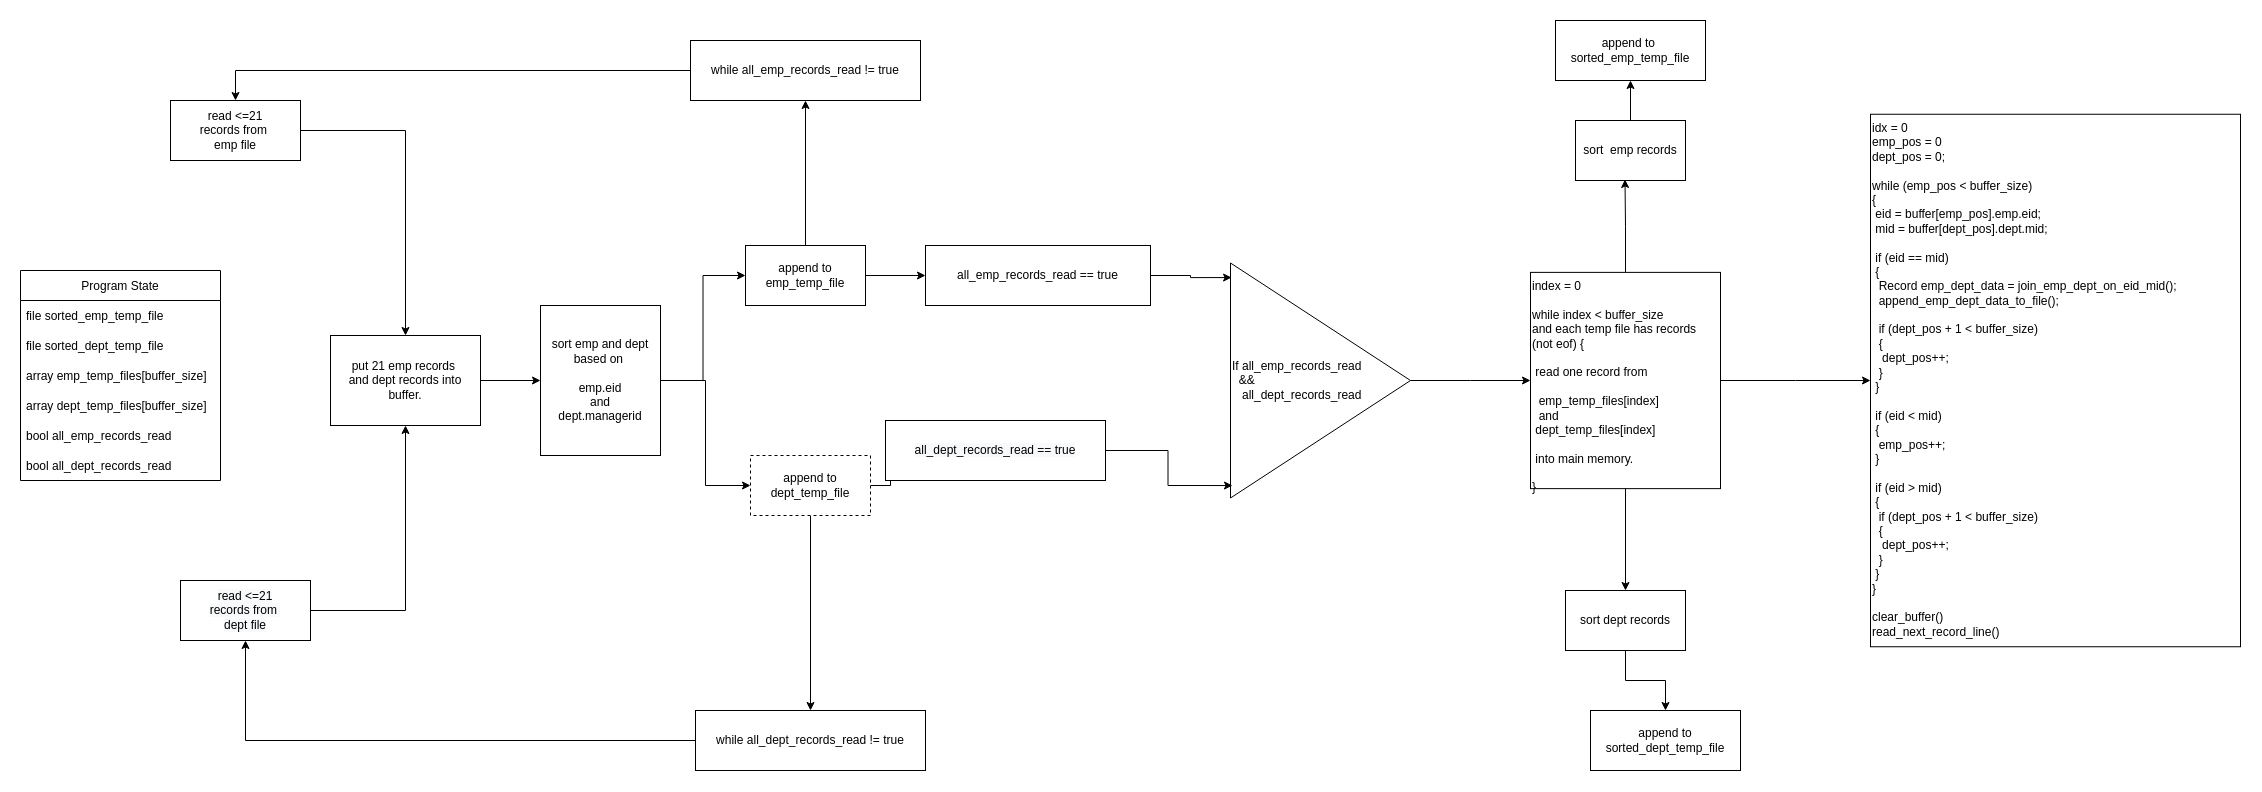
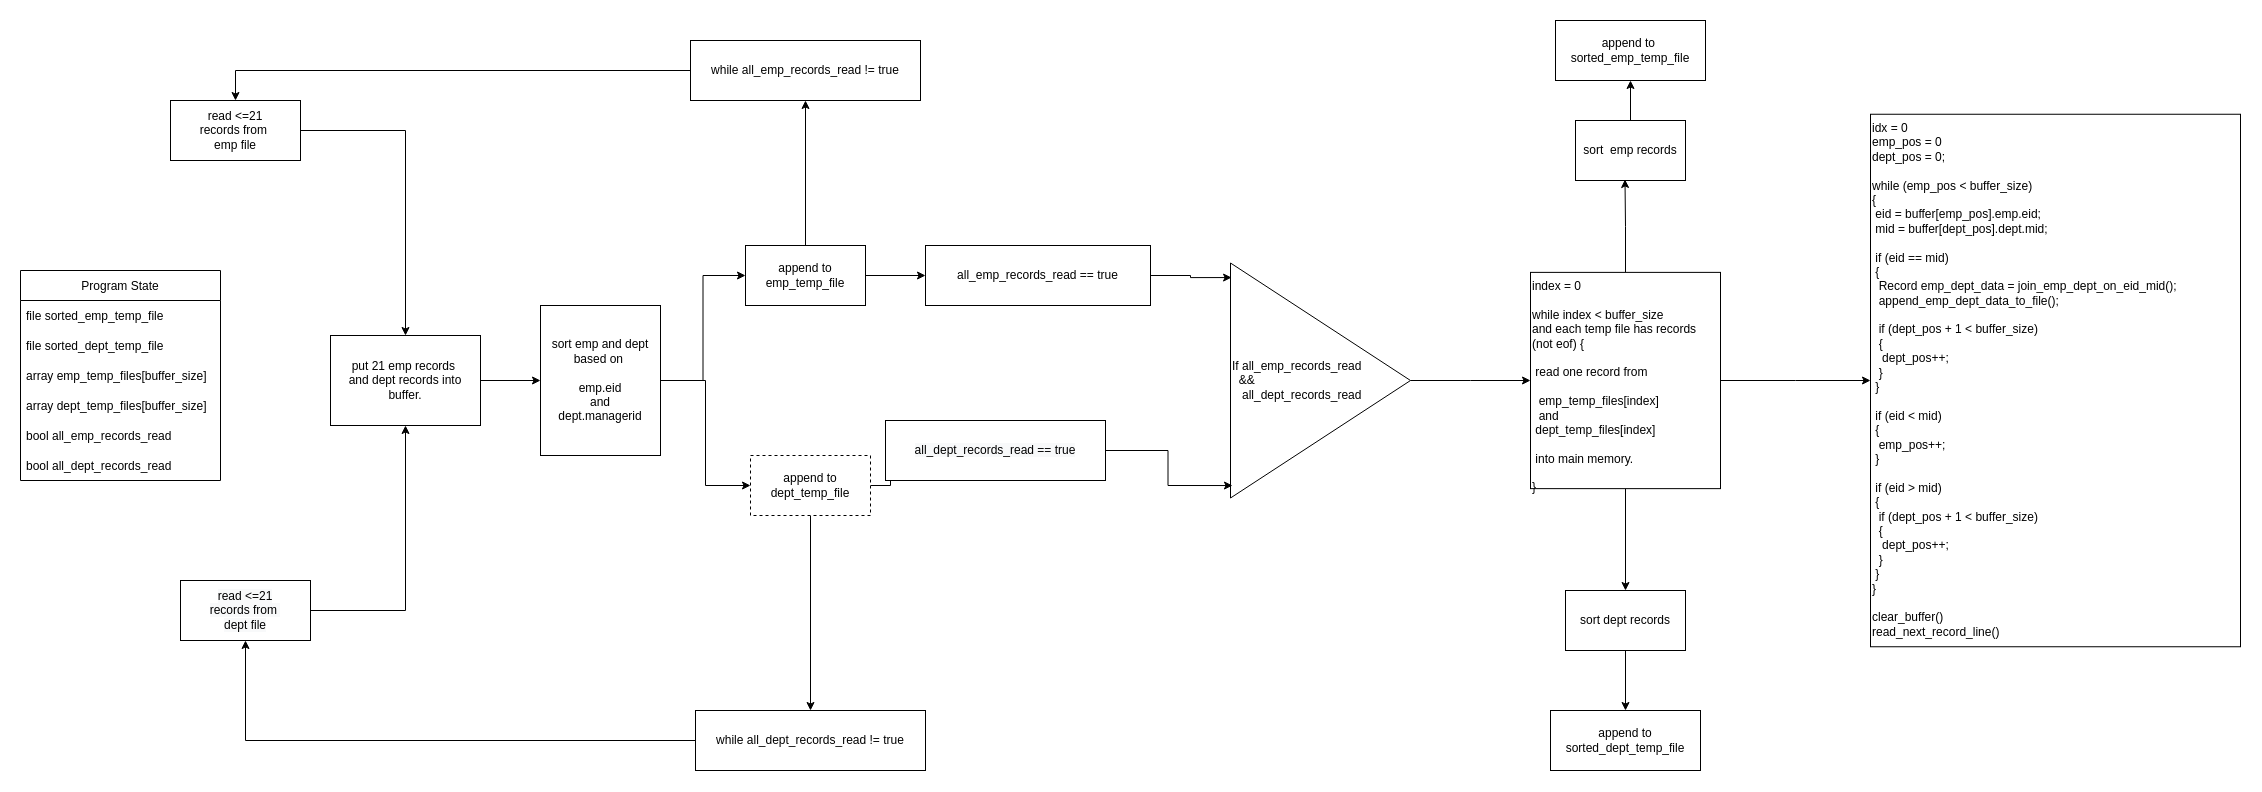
(1666, 741) -> (1626, 741)
